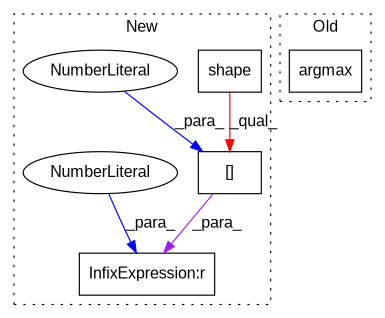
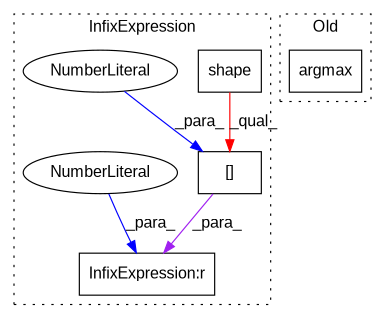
(142, 27) -> (142, 27)
